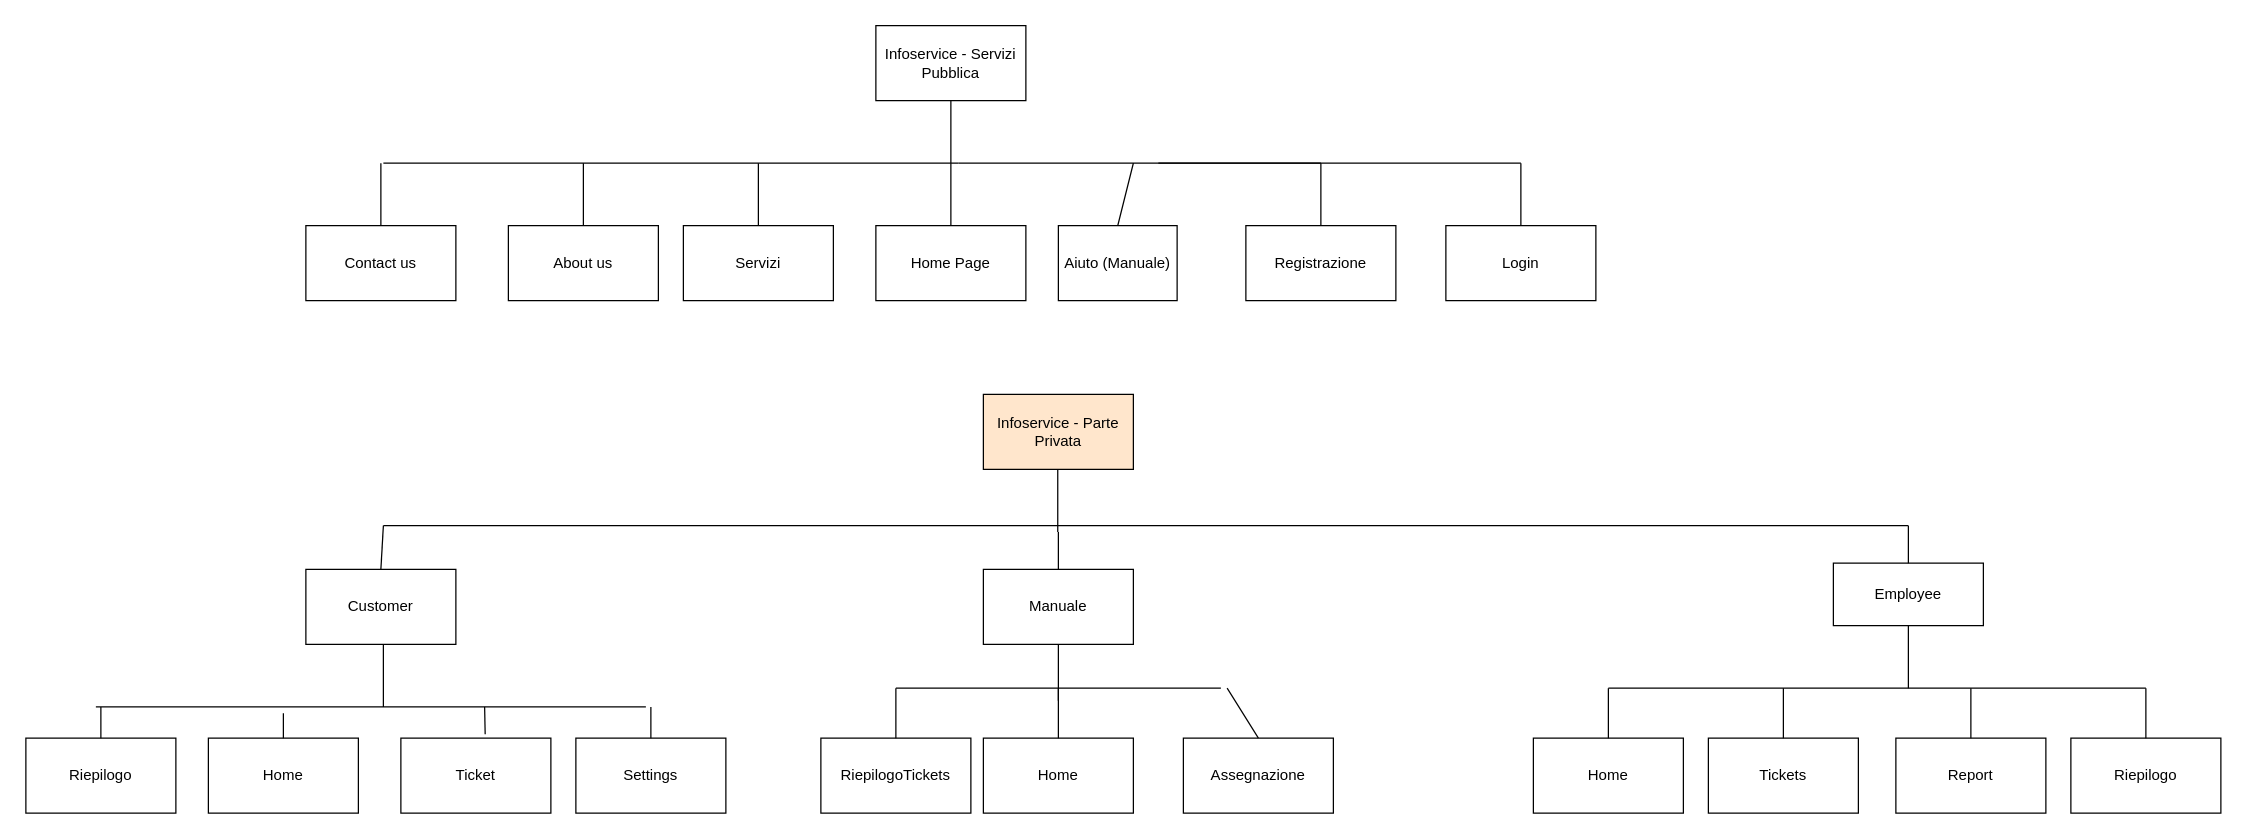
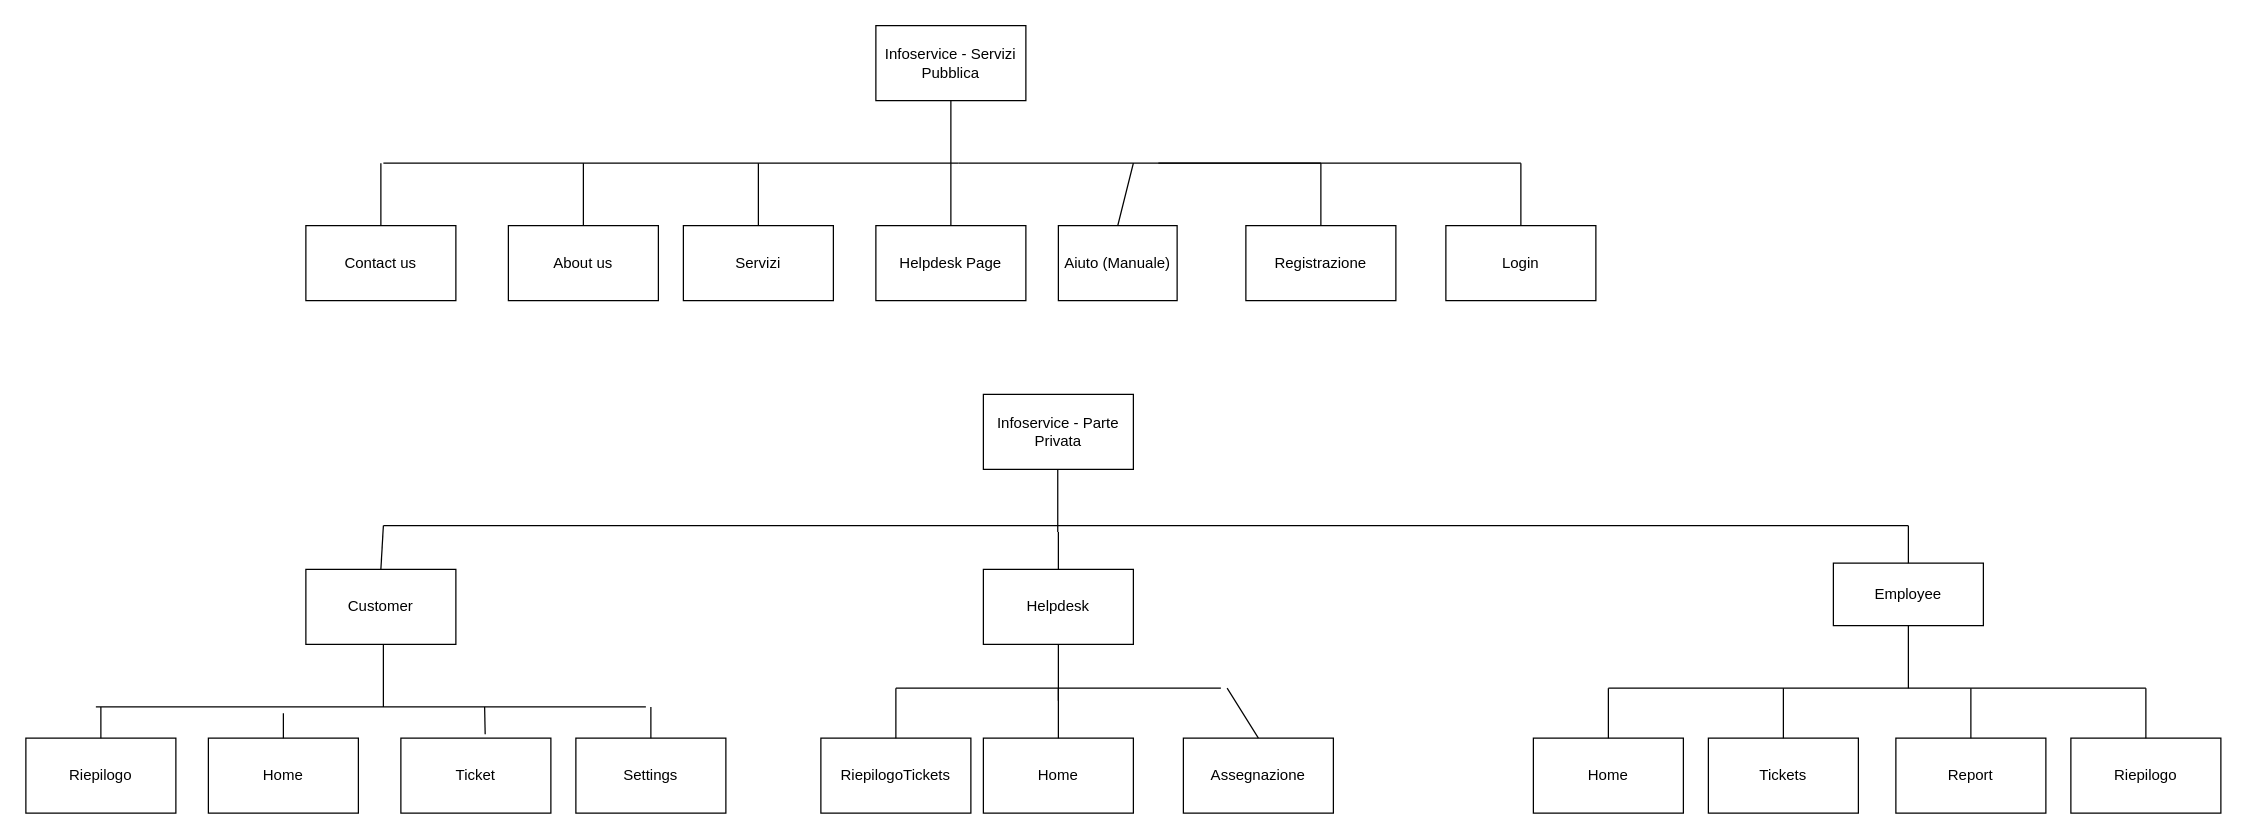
(951, 263) -> (951, 263)
(1058, 432) -> (1058, 432)
(1058, 607) -> (1058, 607)
